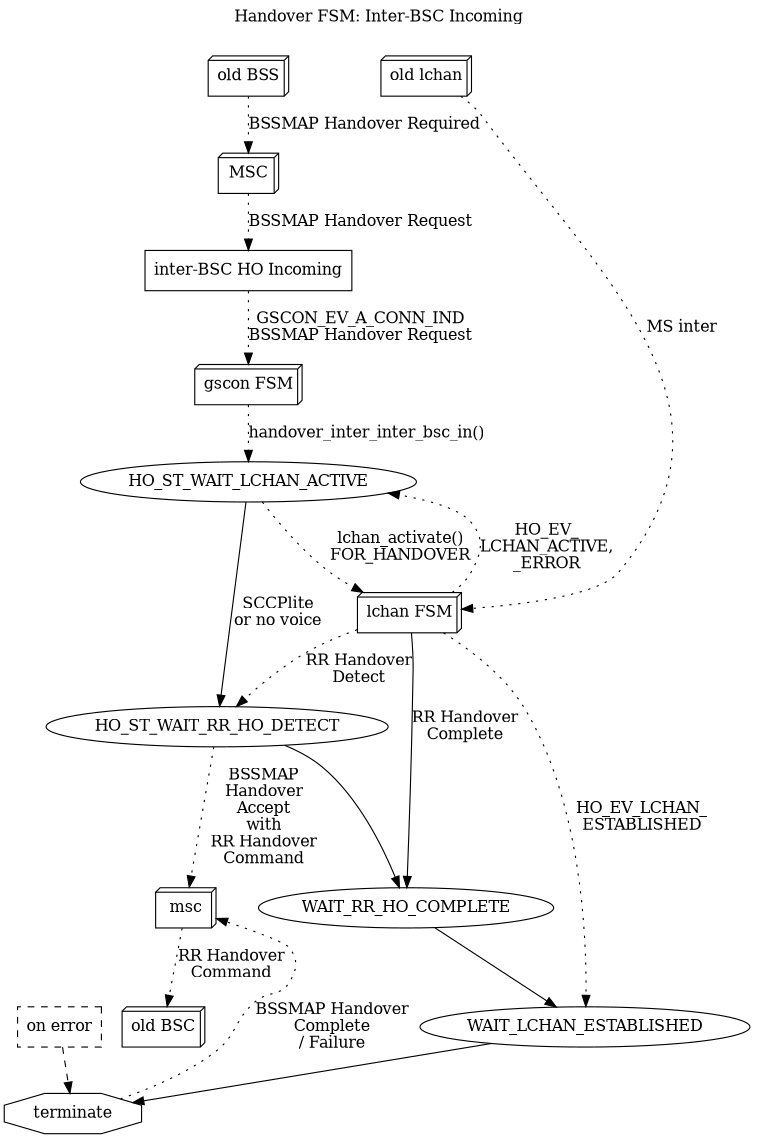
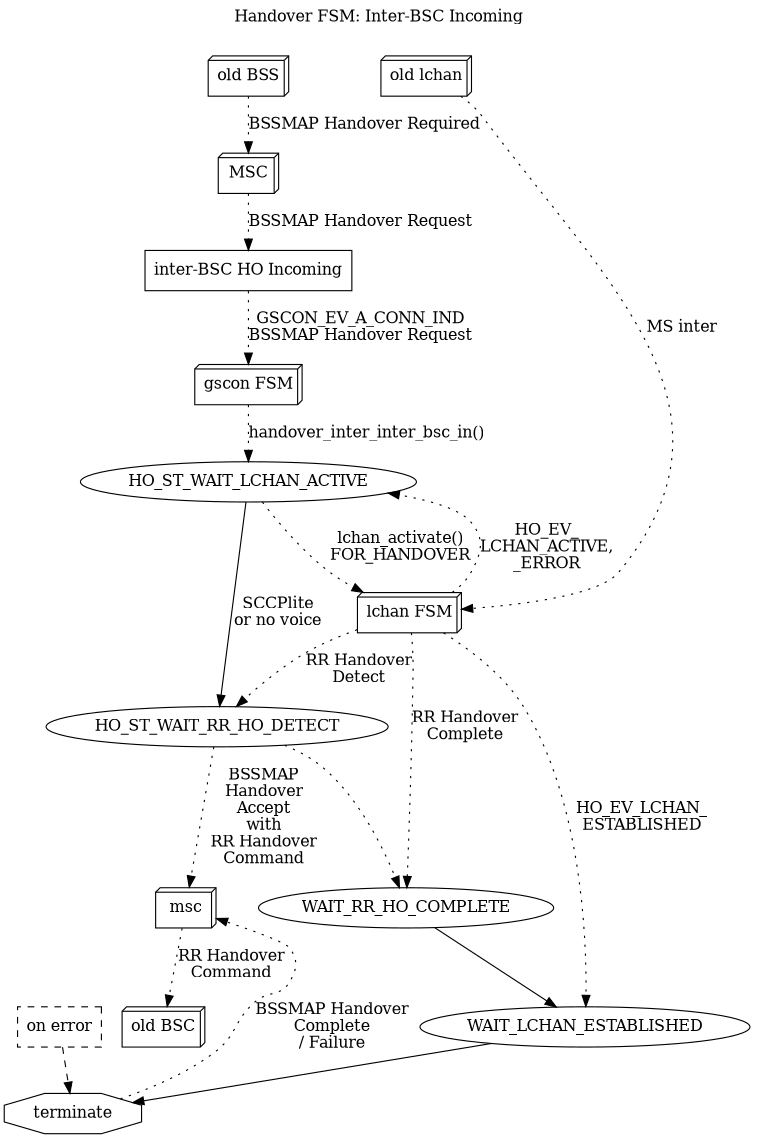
(411, 755) -> (411, 755)
(353, 800) -> (353, 800)
